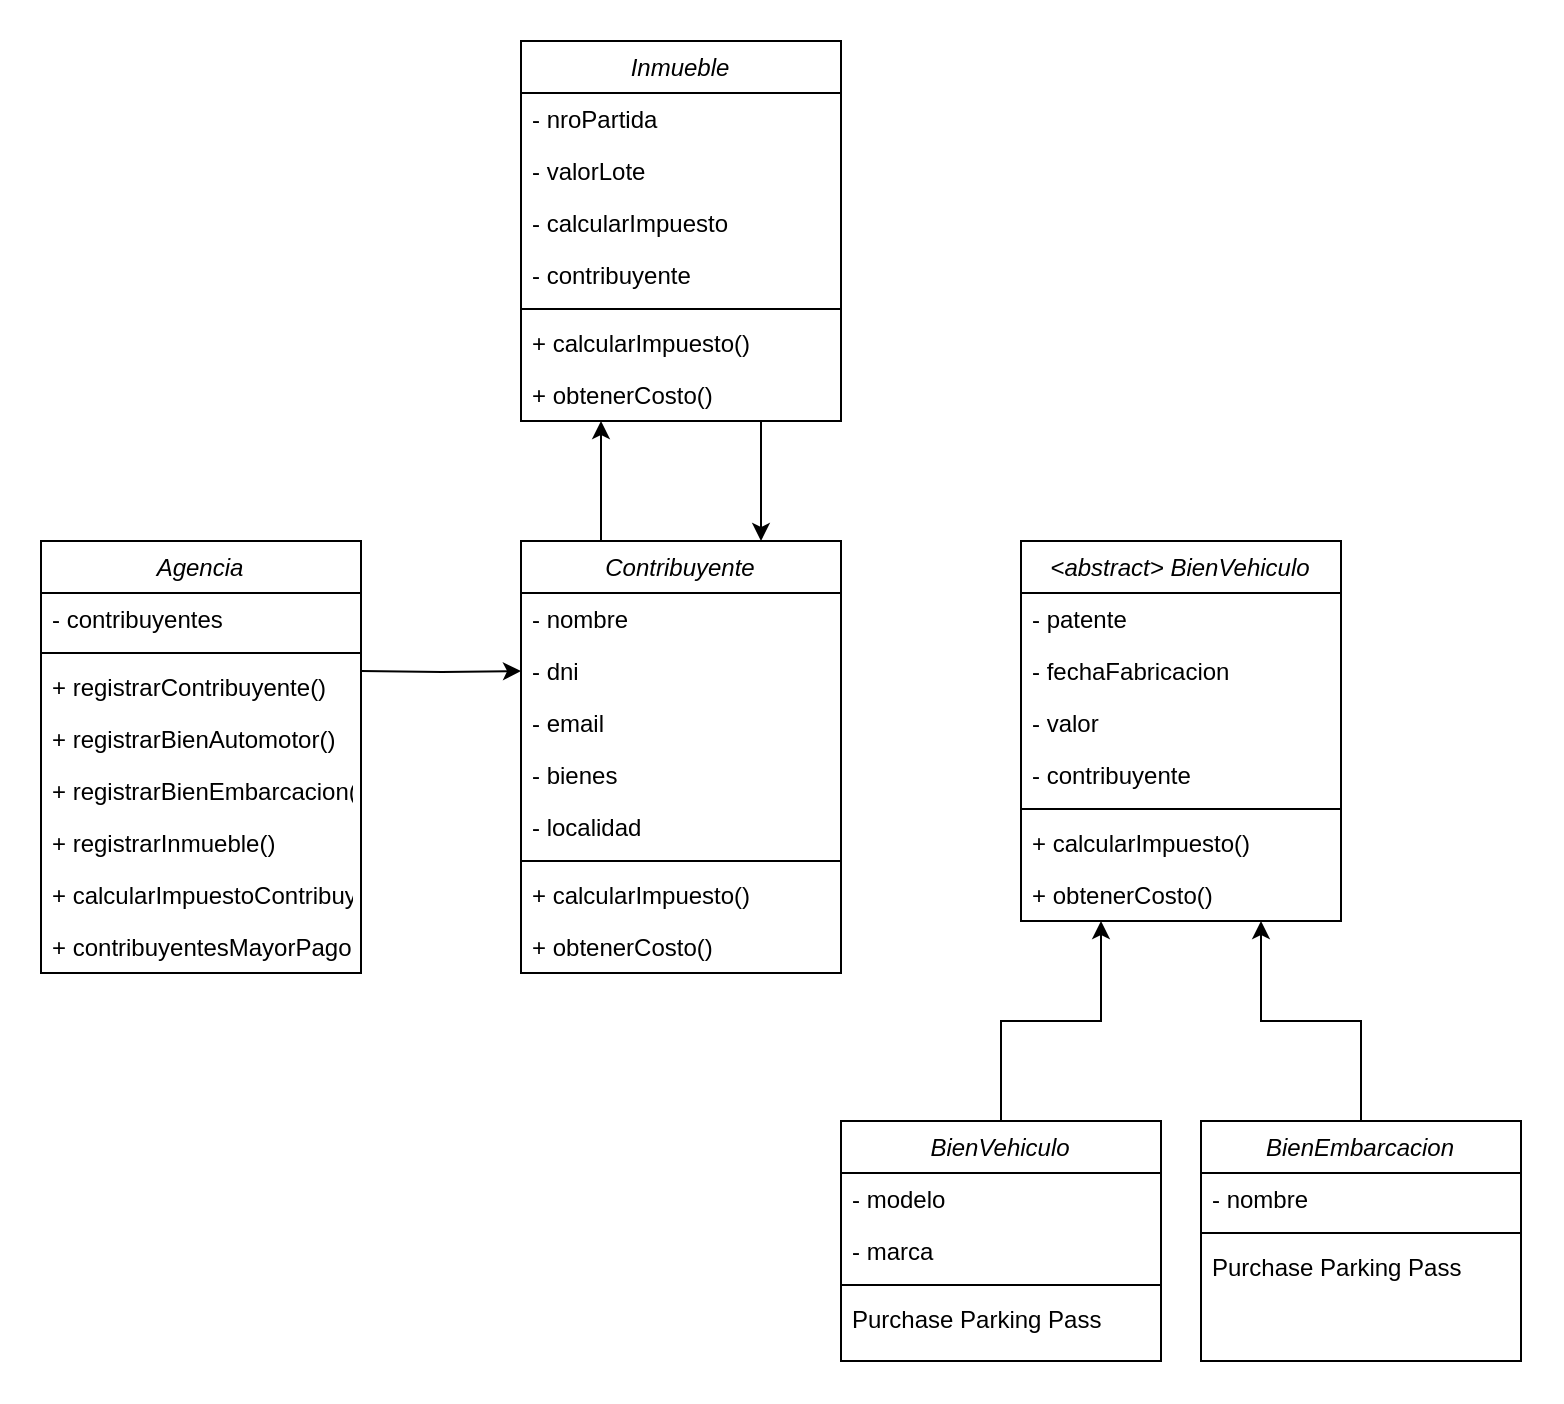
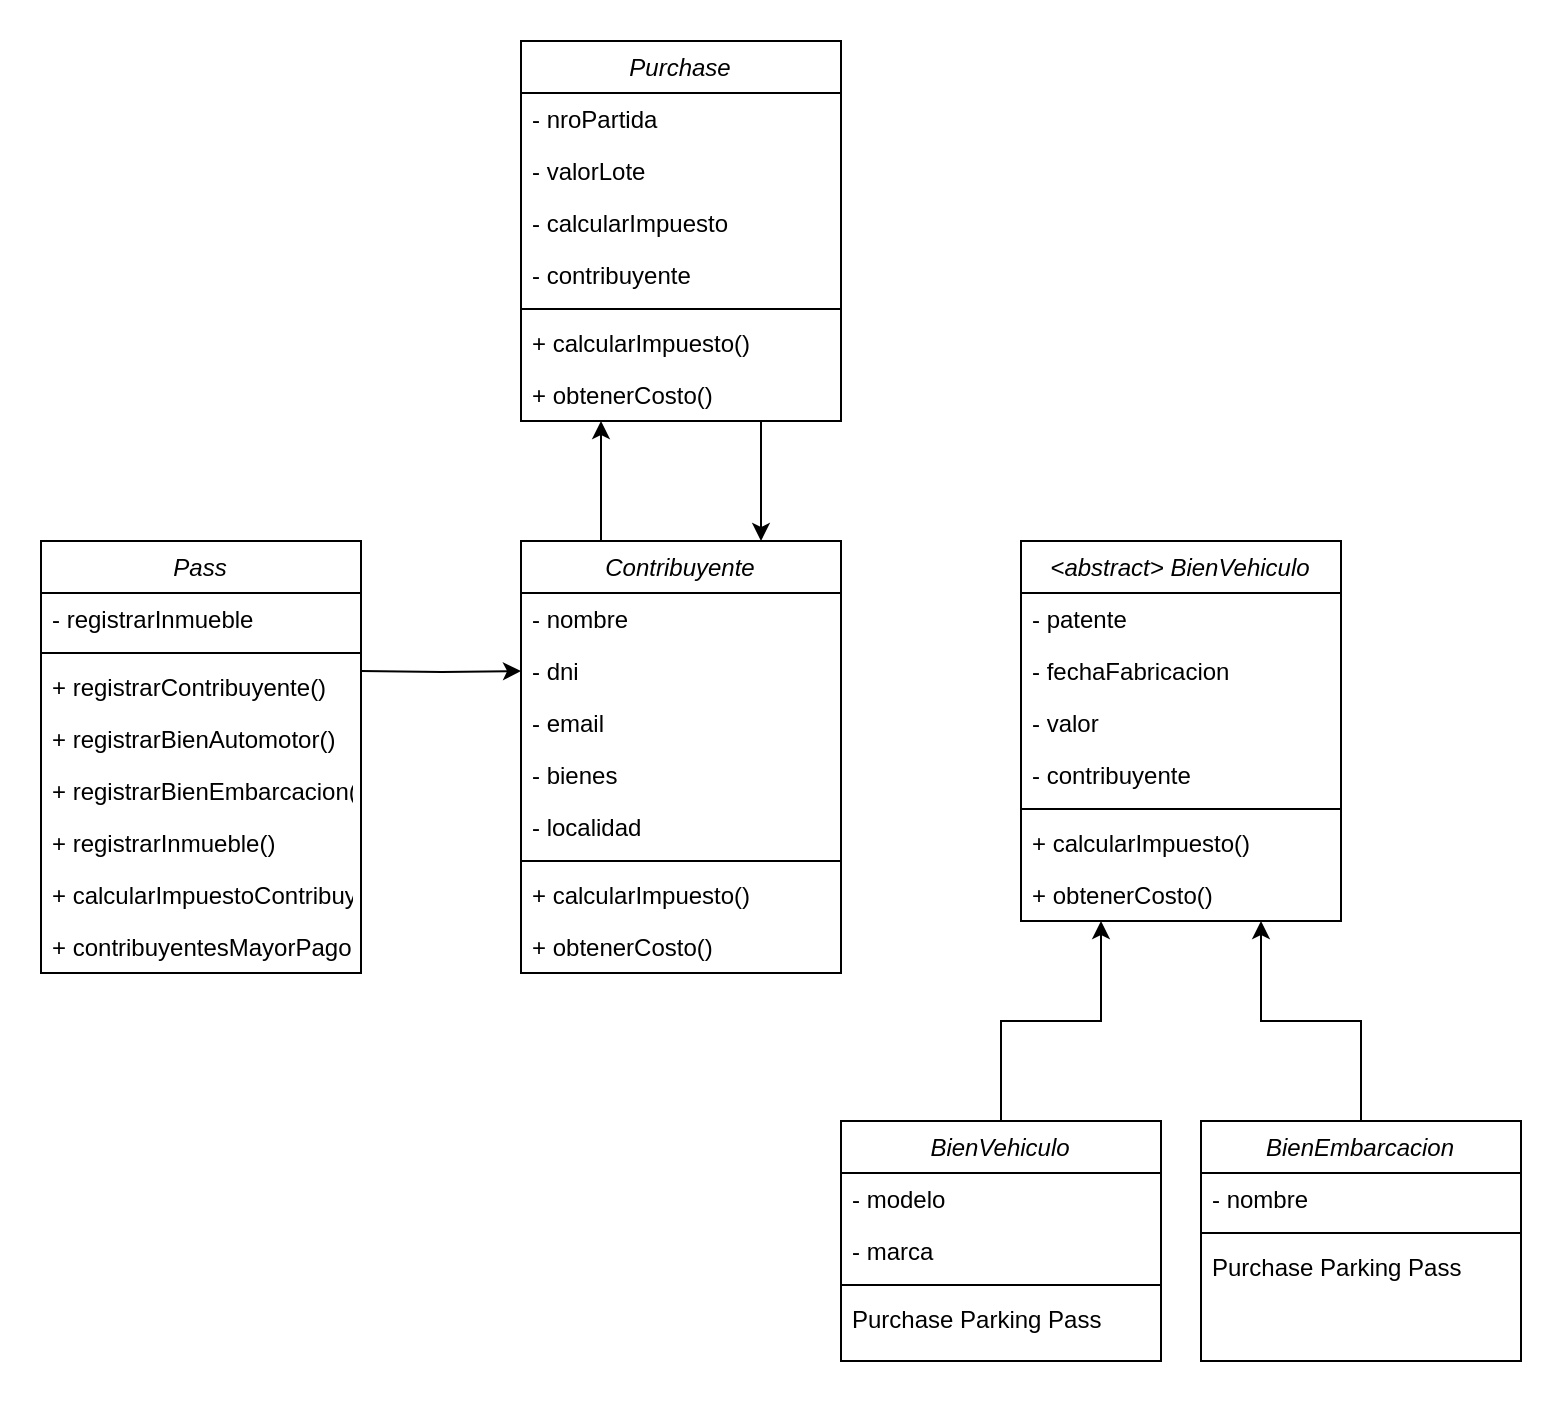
(680, 68) -> (680, 68)
(200, 568) -> (200, 568)
(153, 620) -> (170, 620)
